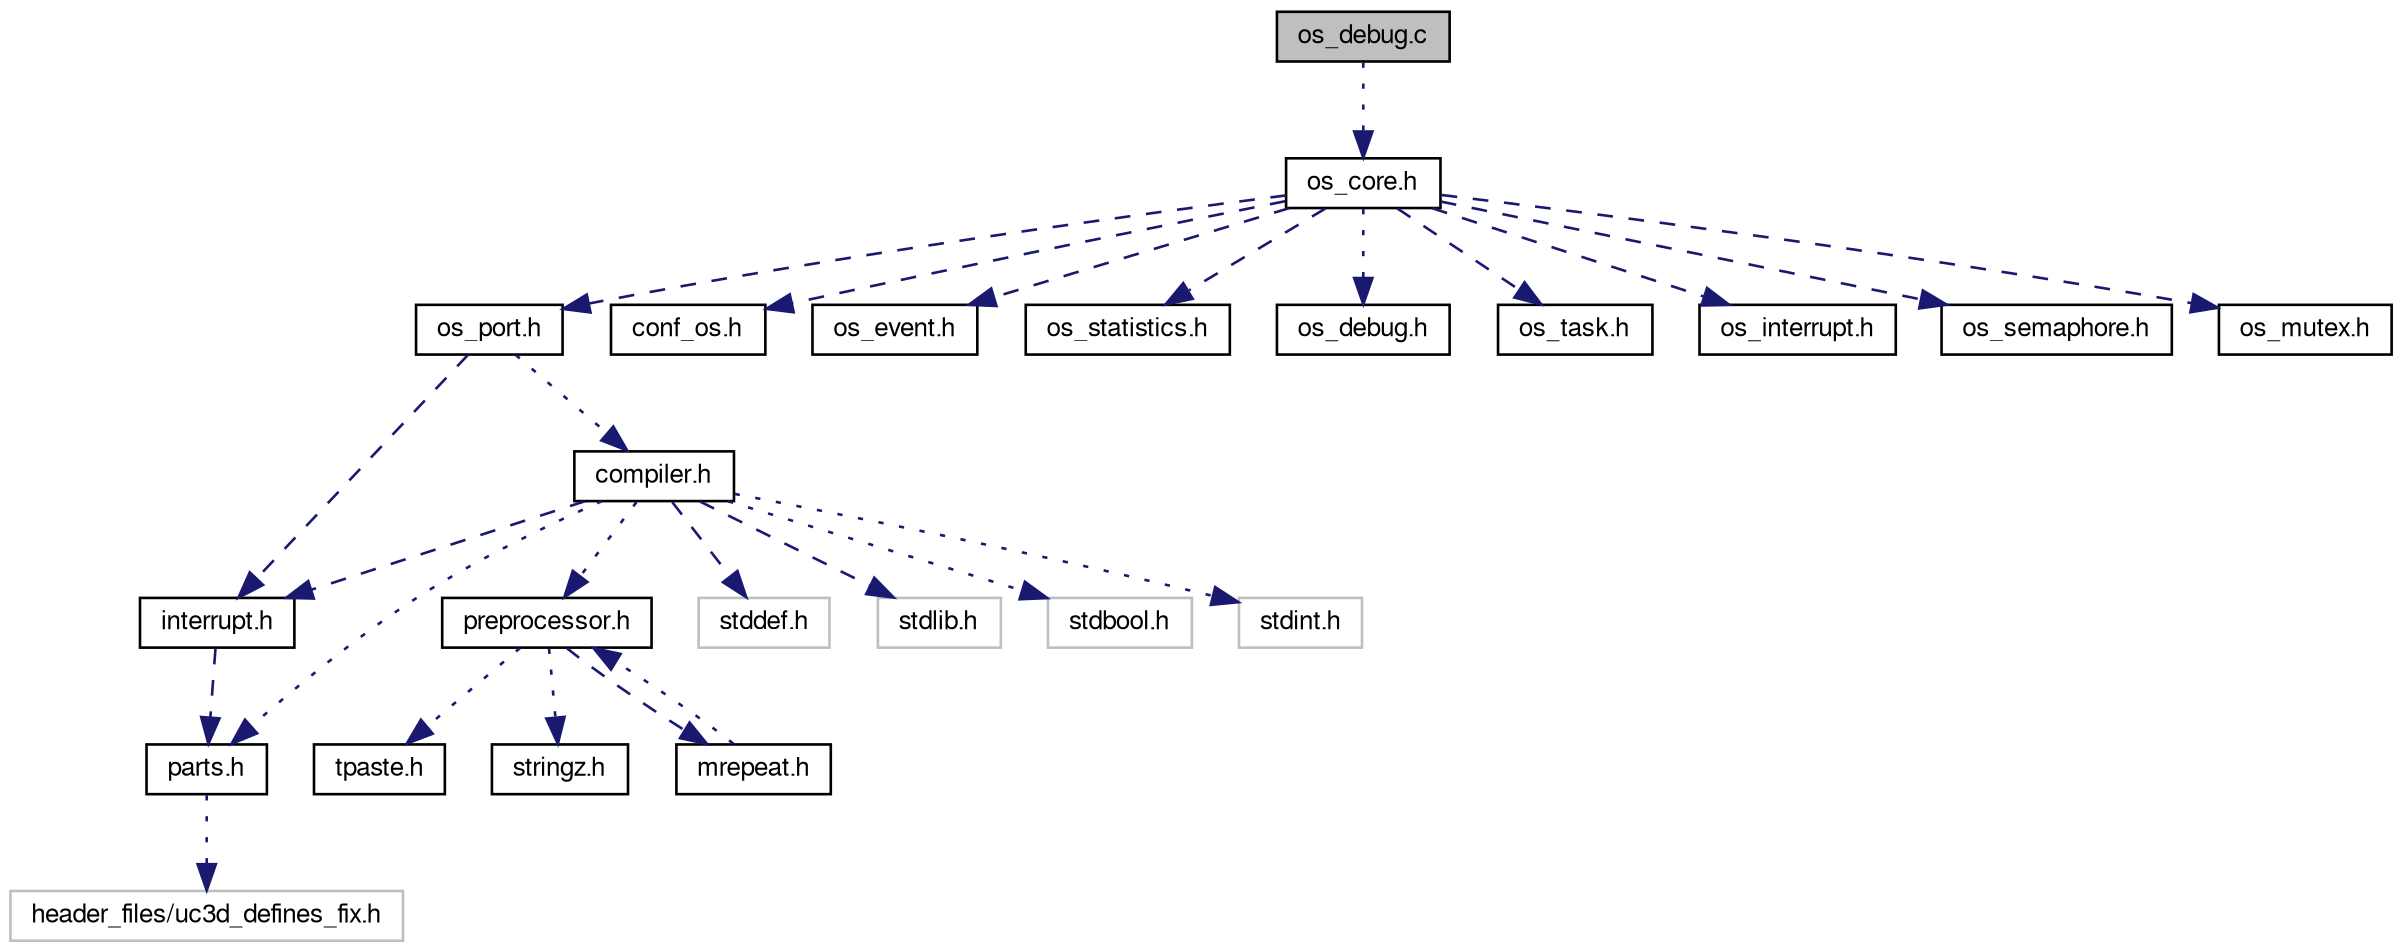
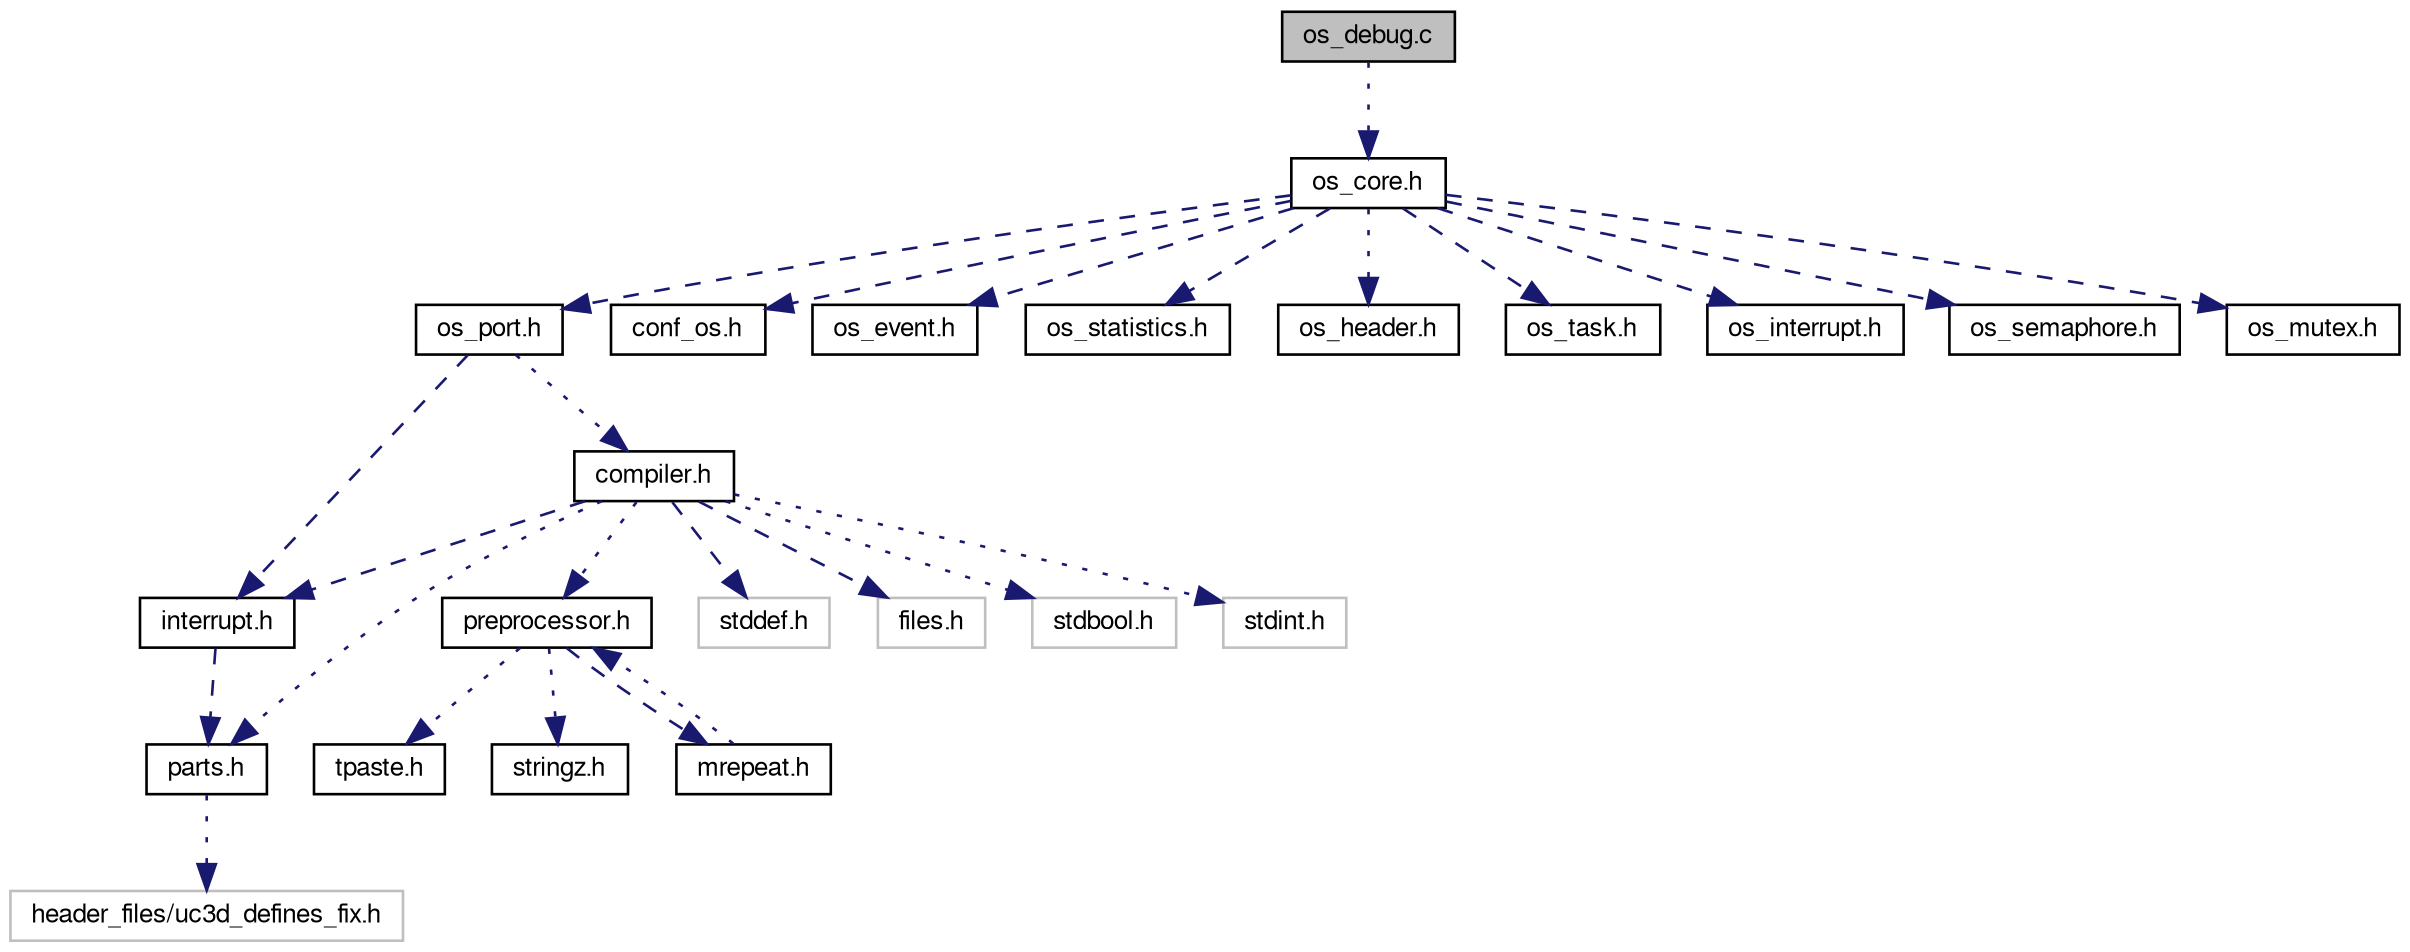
(1363, 330) -> (1369, 330)
(939, 623) -> (932, 623)
